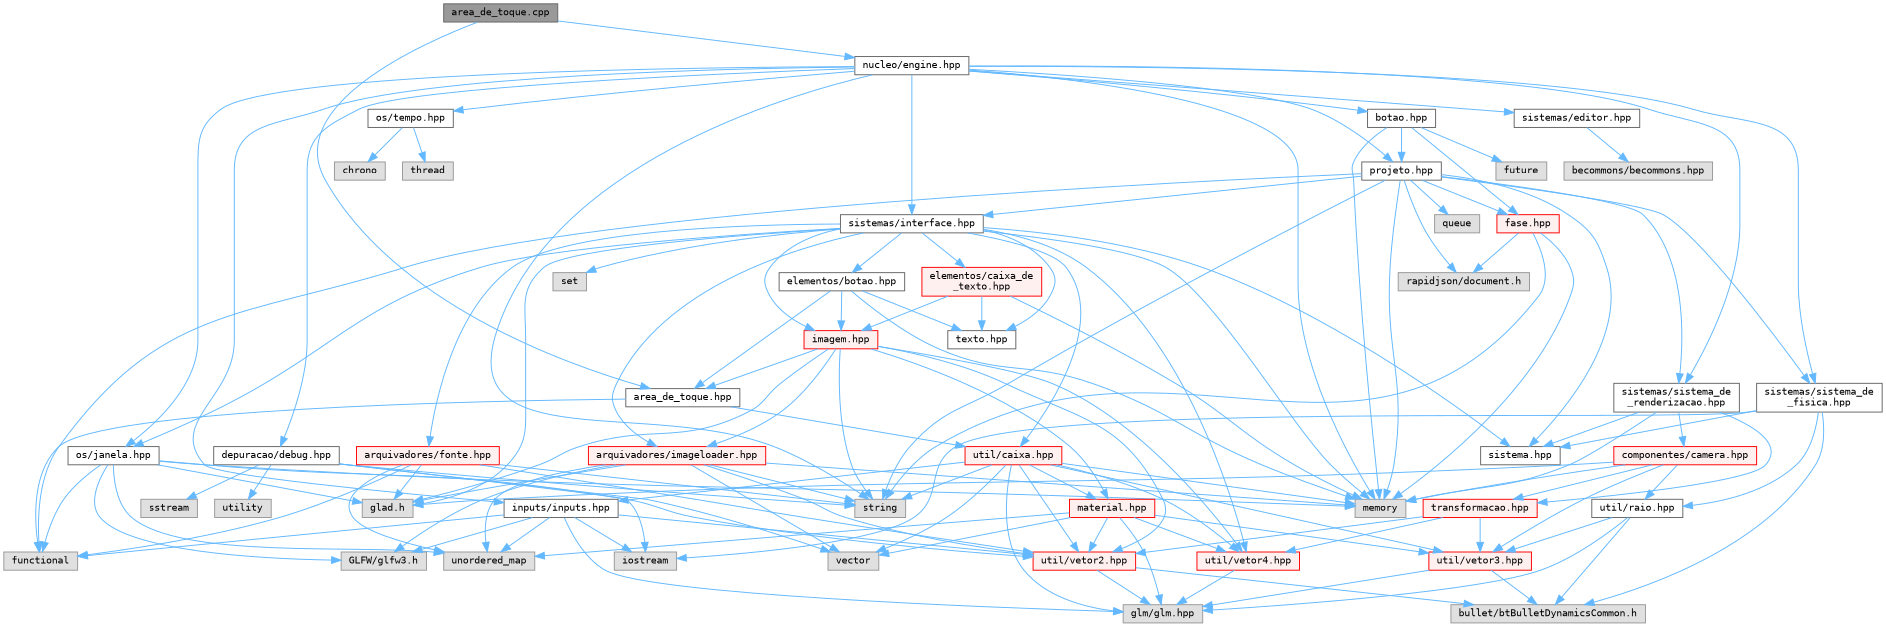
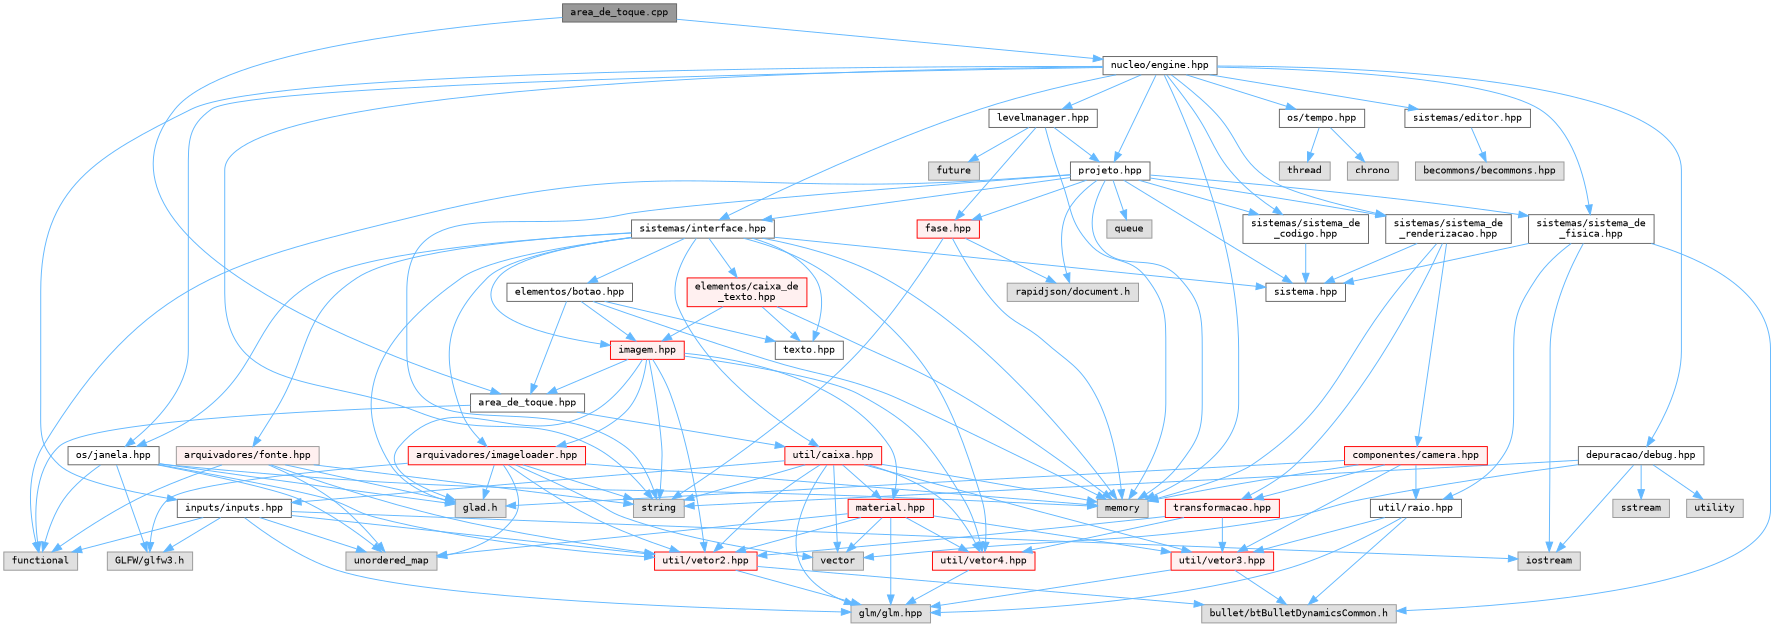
(1402, 118) -> (1043, 118)
none -> (1306, 229)
(570, 282) -> none
(428, 456) -> (248, 456)
